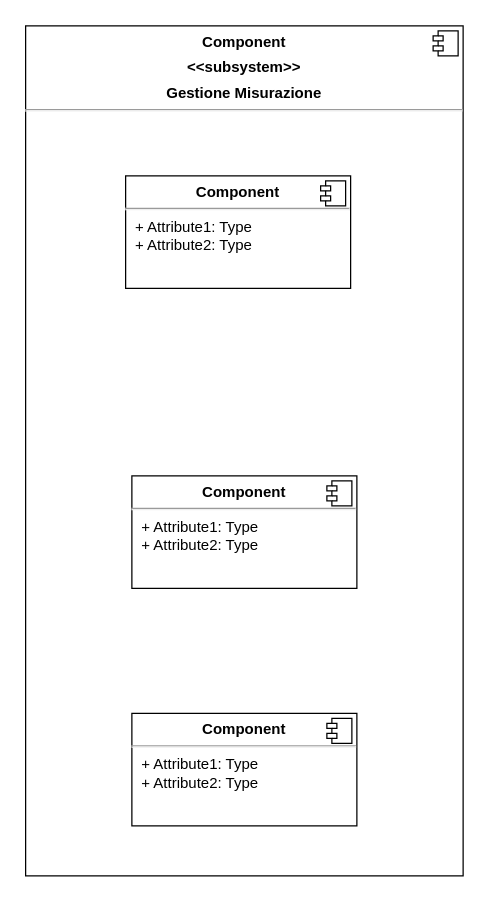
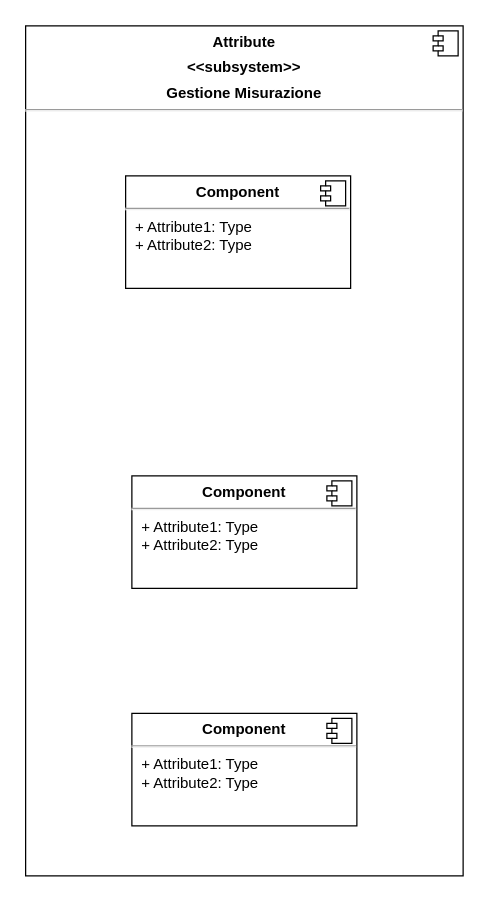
(102, 26) -> (102, 26)
